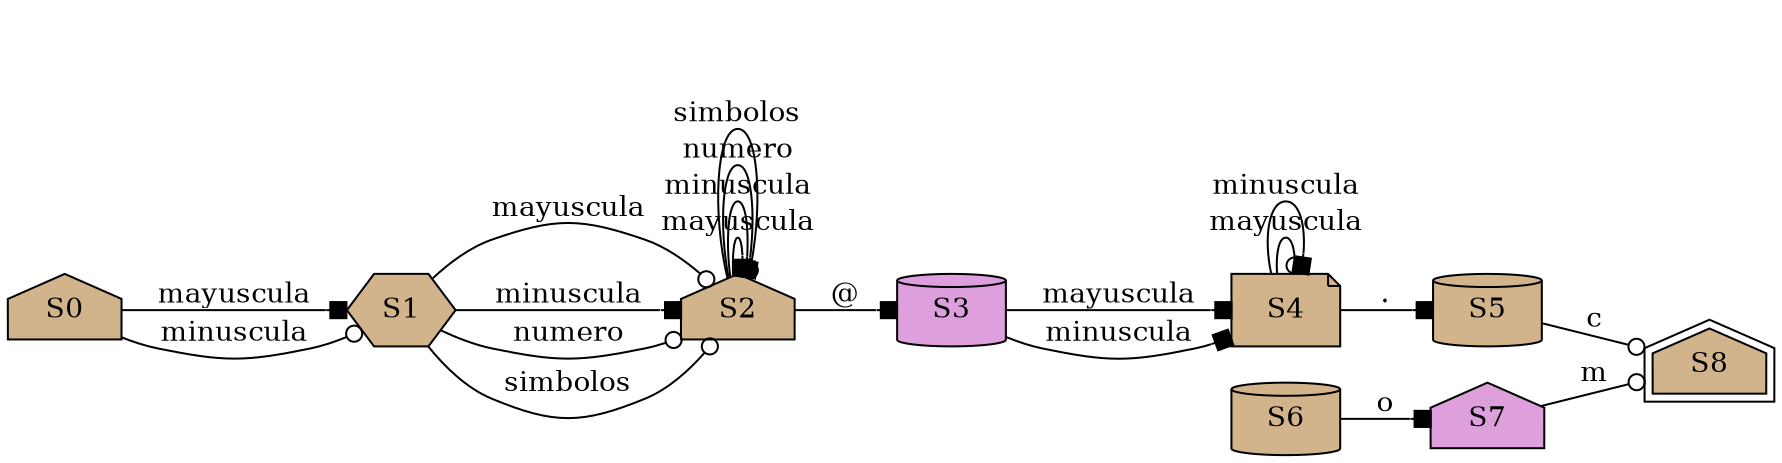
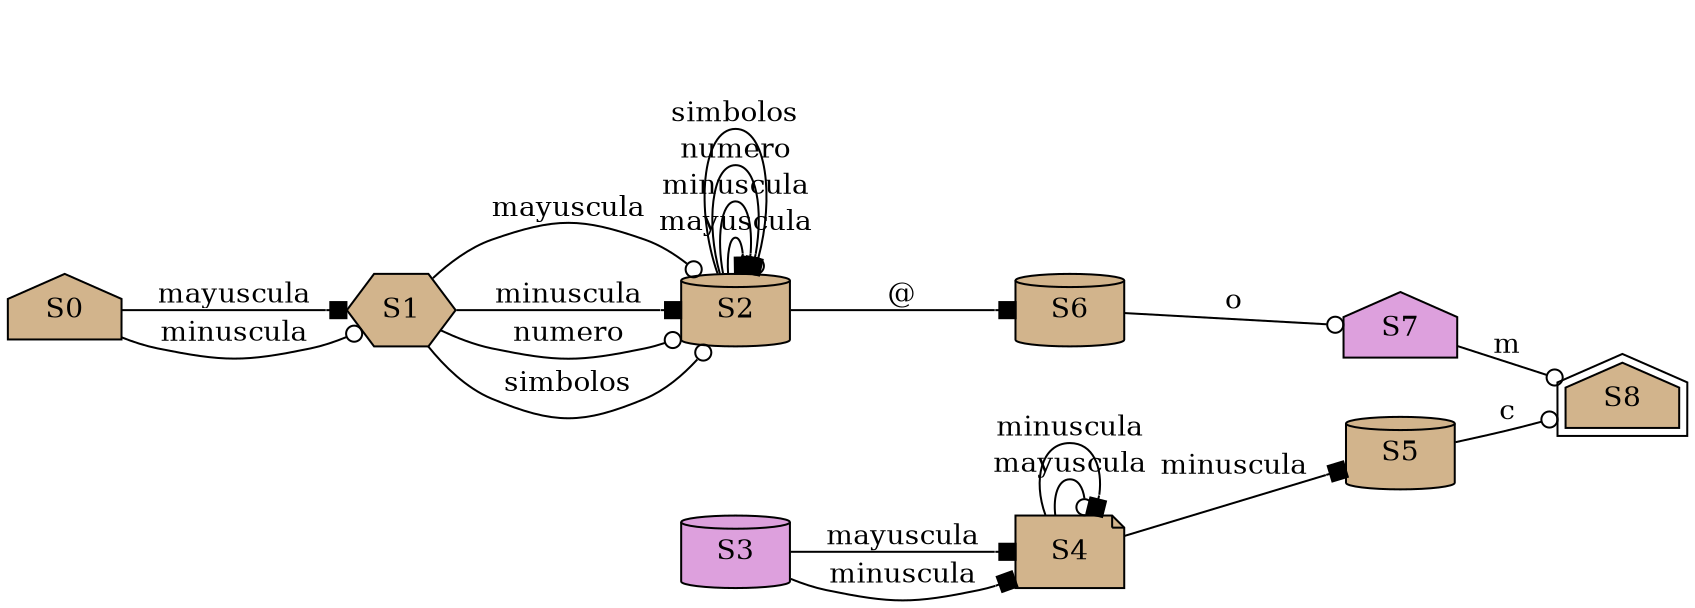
(1385, 295) -> (1234, 466)
(738, 310) -> (736, 310)
(836, 310) -> (893, 310)
(1375, 419) -> (1226, 319)
